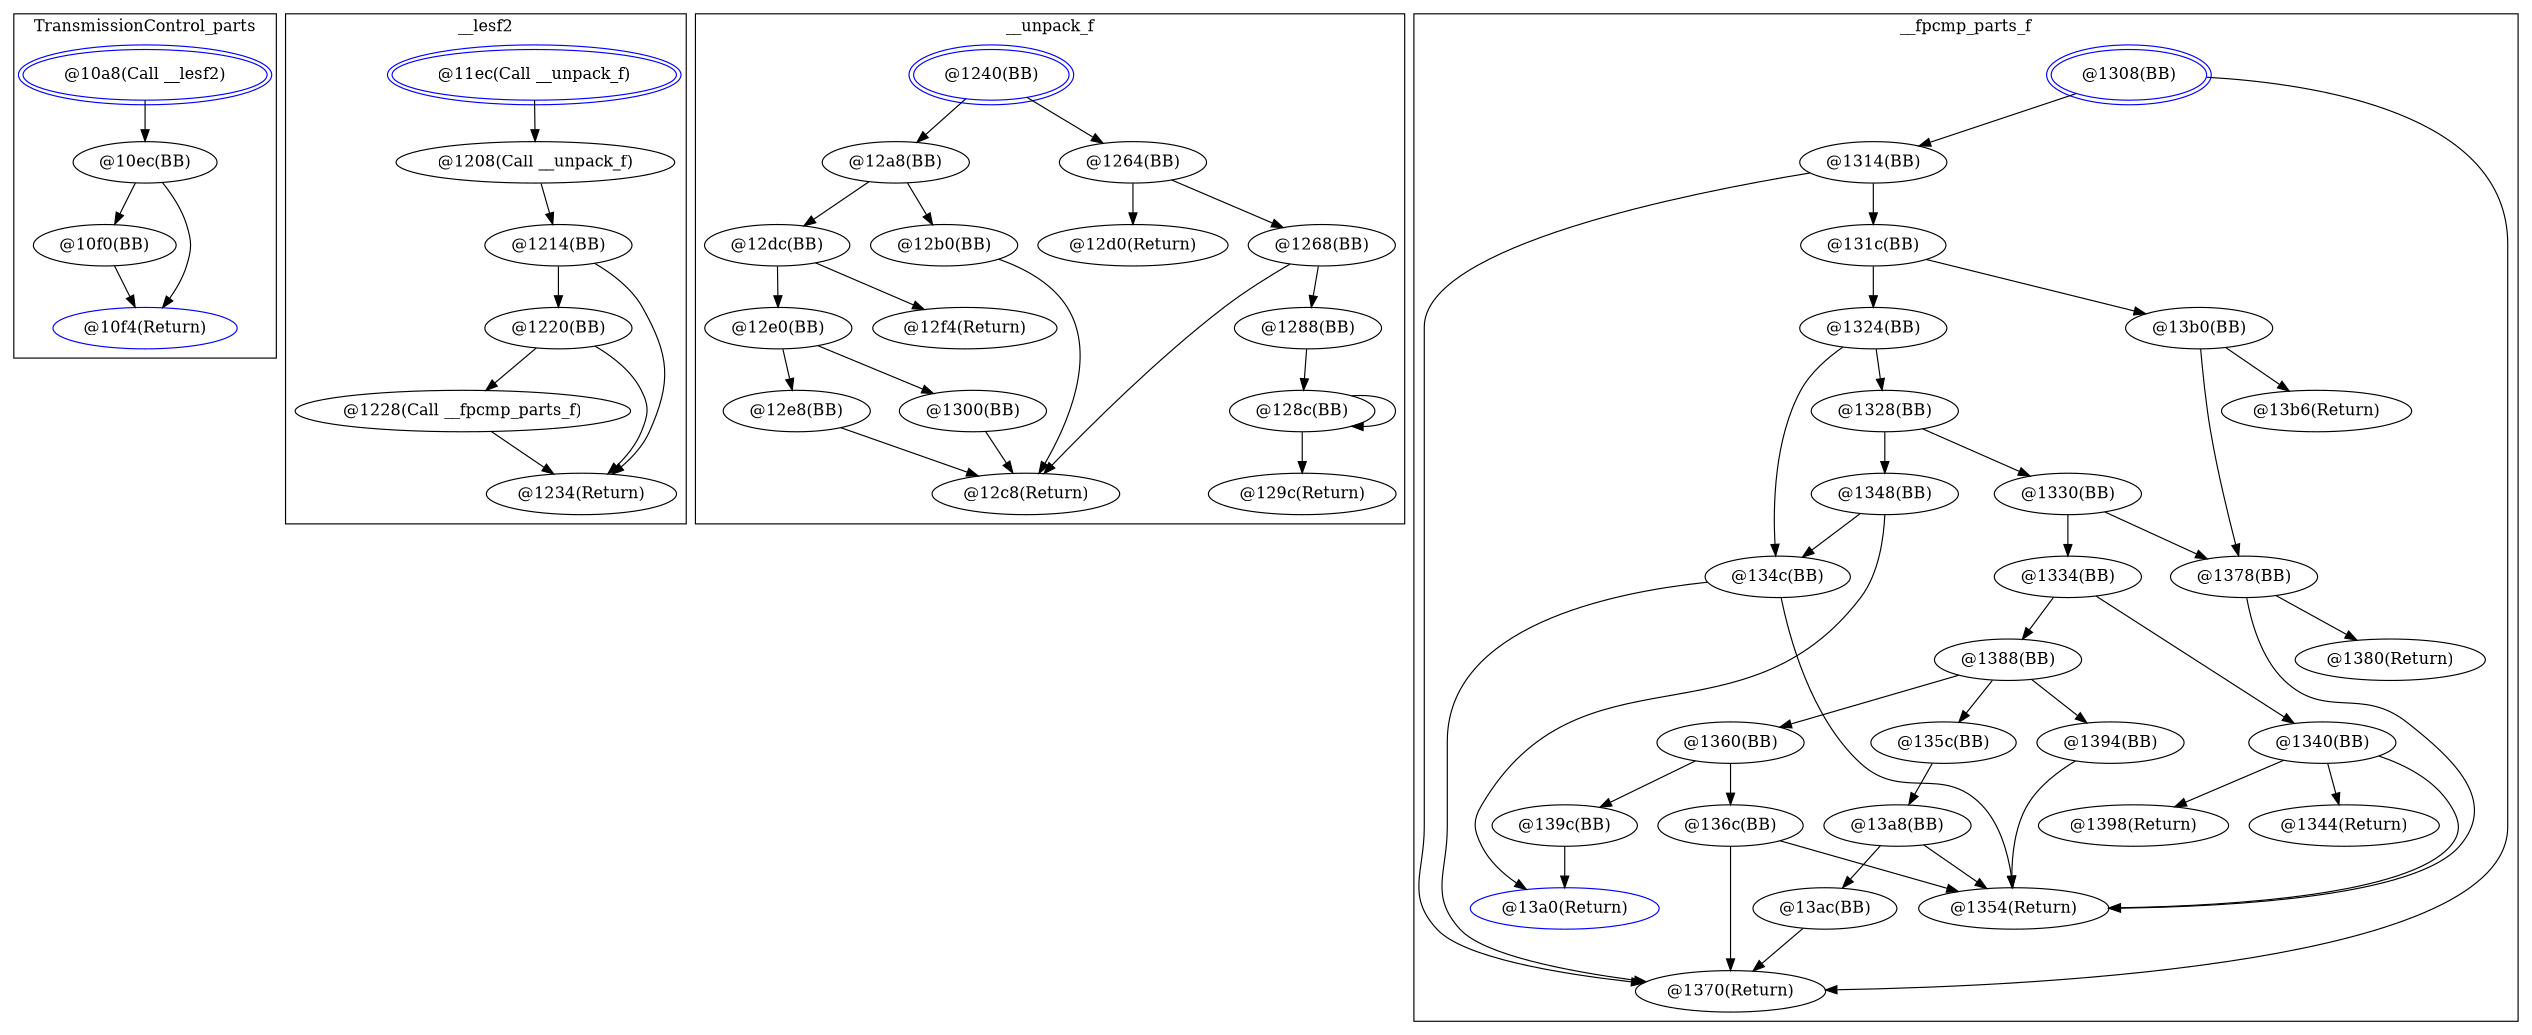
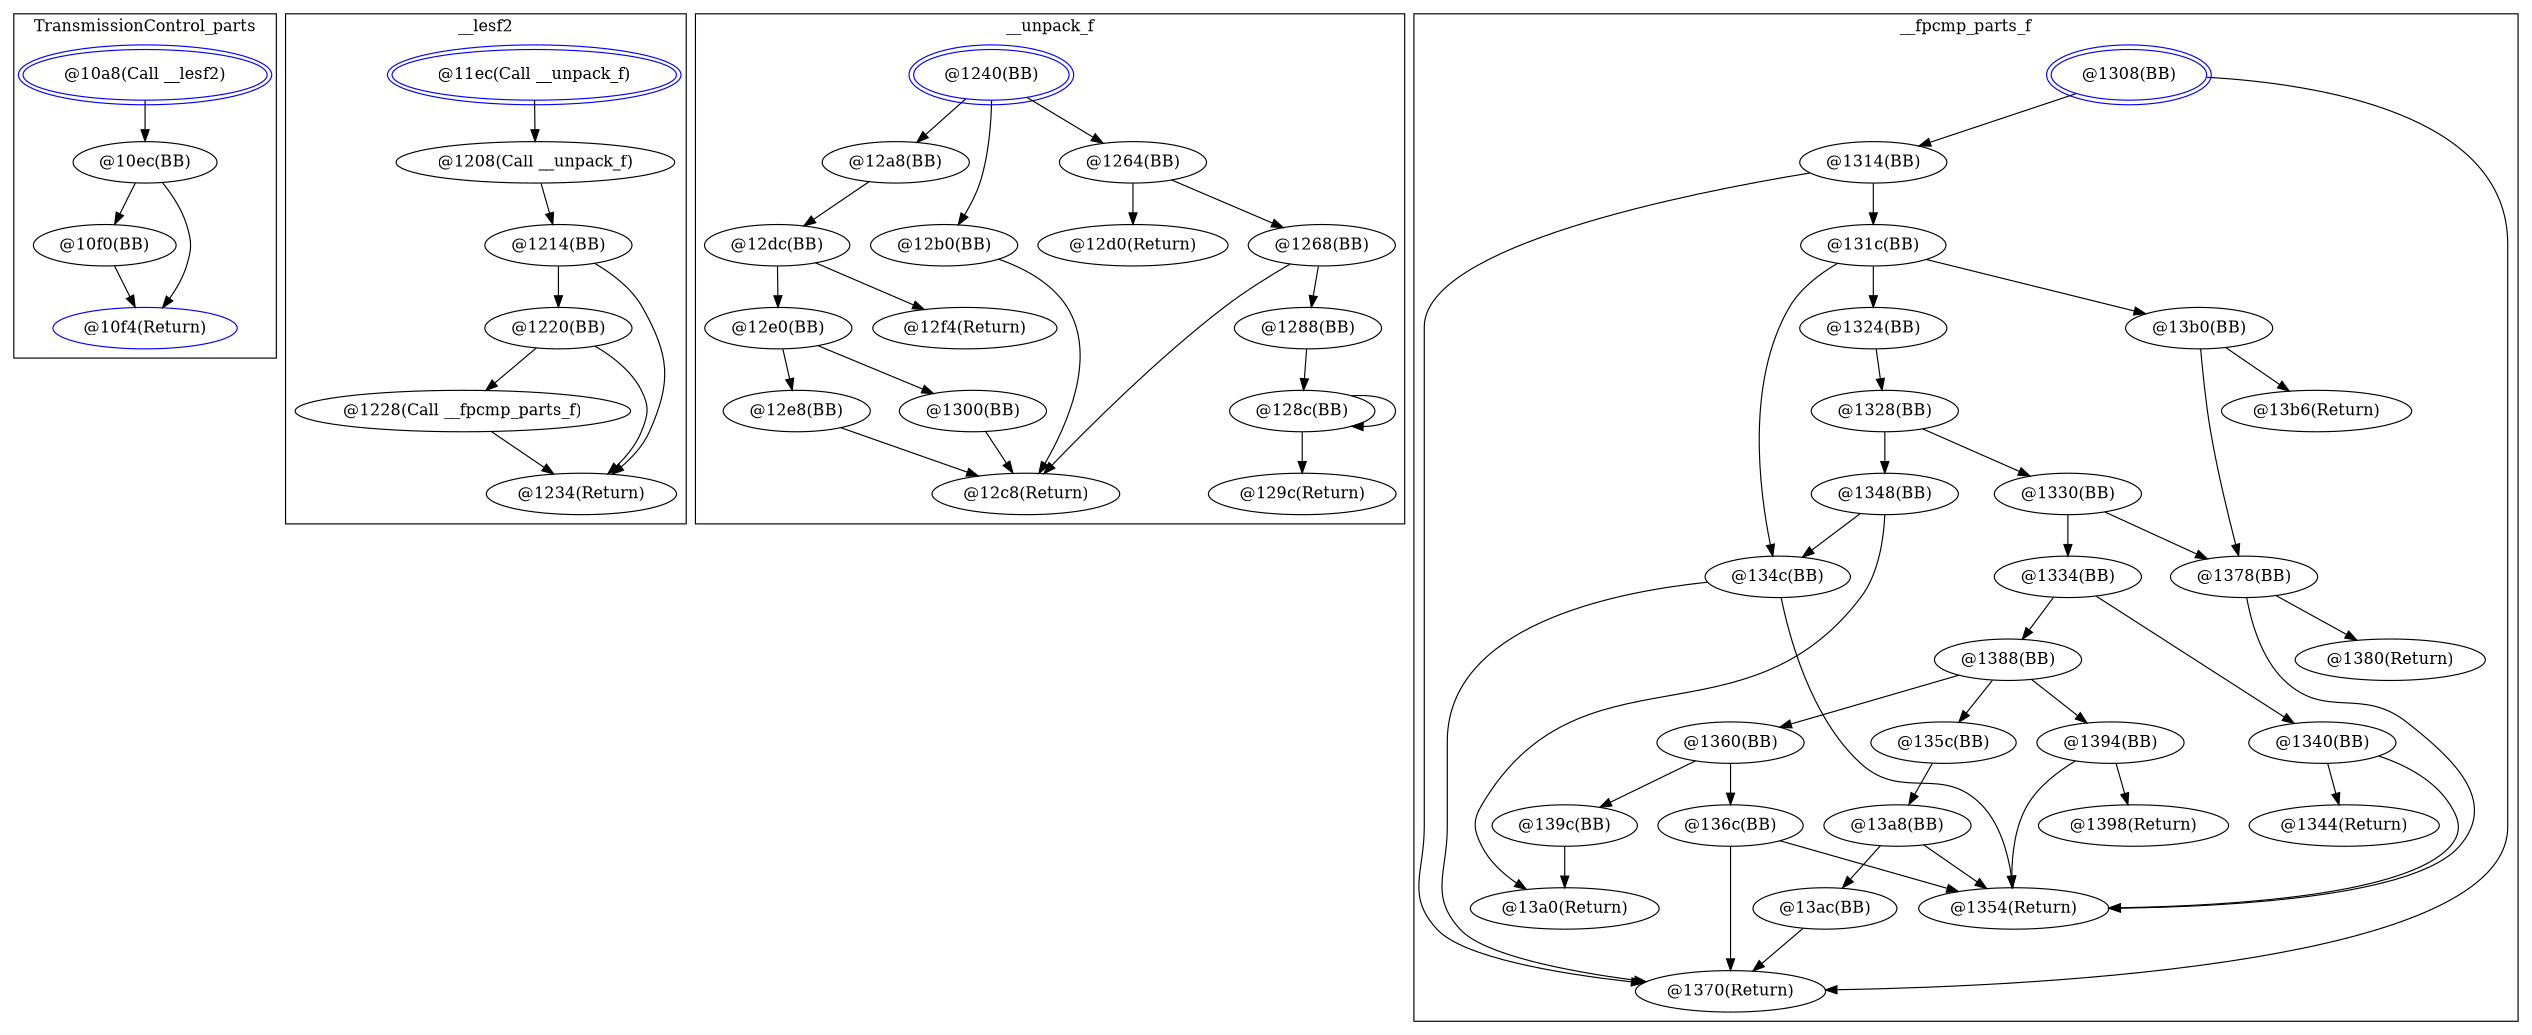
(917, 199) -> (986, 160)
(1784, 436) -> (1763, 391)
(2235, 781) -> (2120, 779)
(1565, 908) -> (1565, 908)
